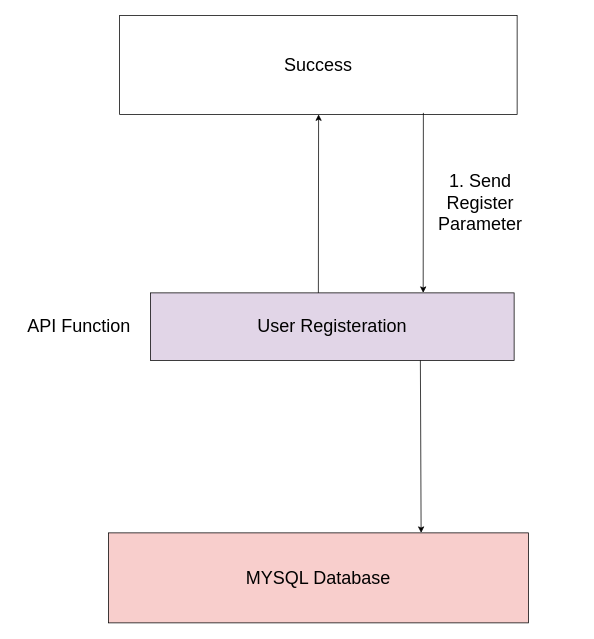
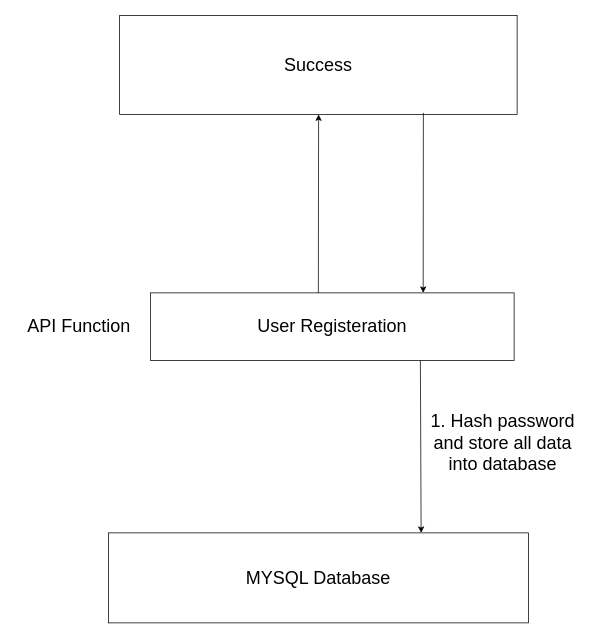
(480, 203) -> none
(332, 327) -> (332, 327)
none -> (503, 443)
(318, 578) -> (318, 578)
